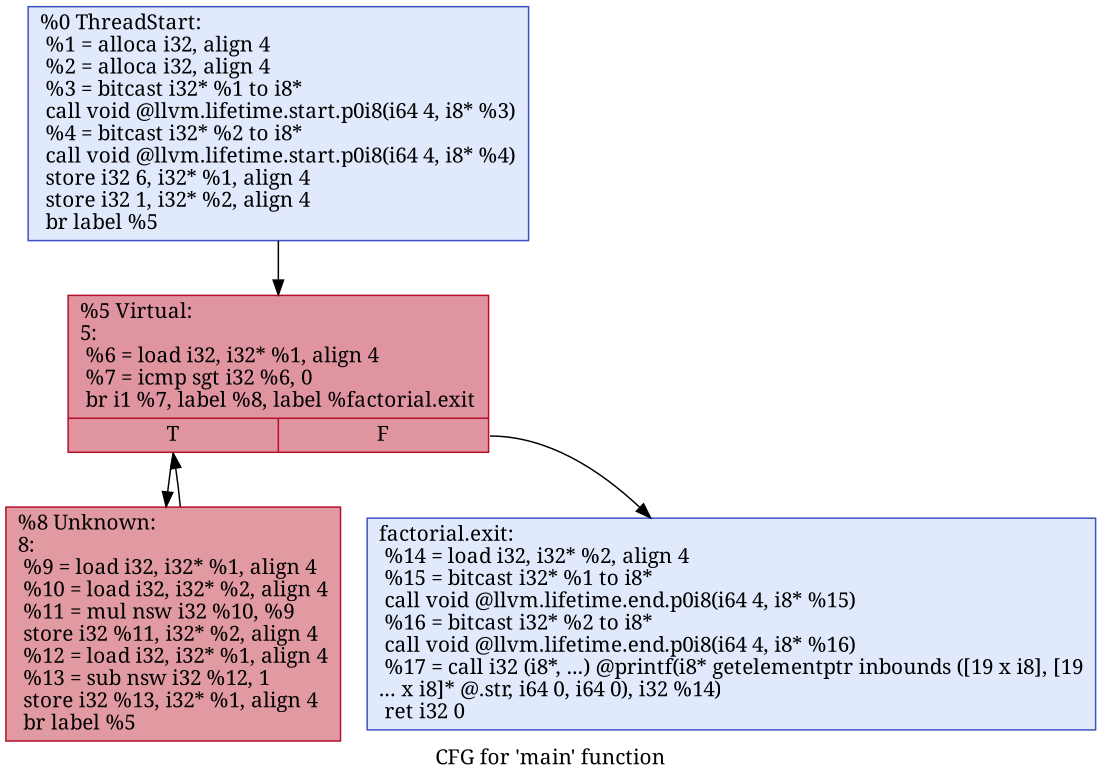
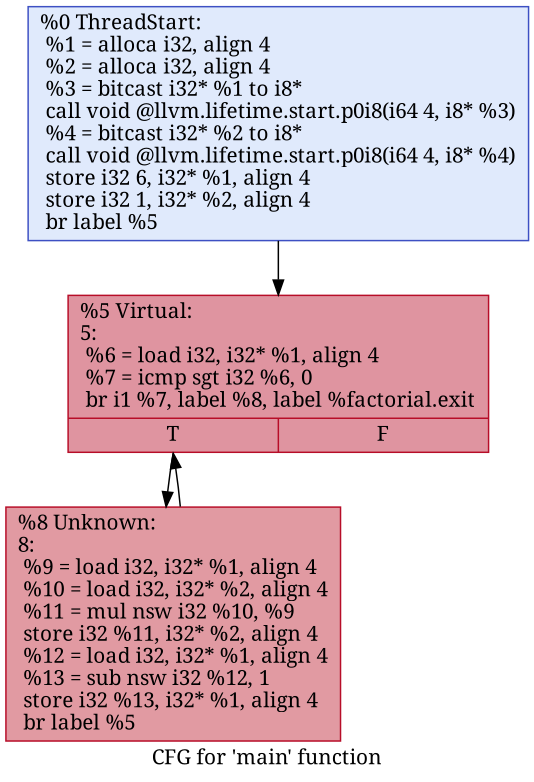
(731, 624) -> none
